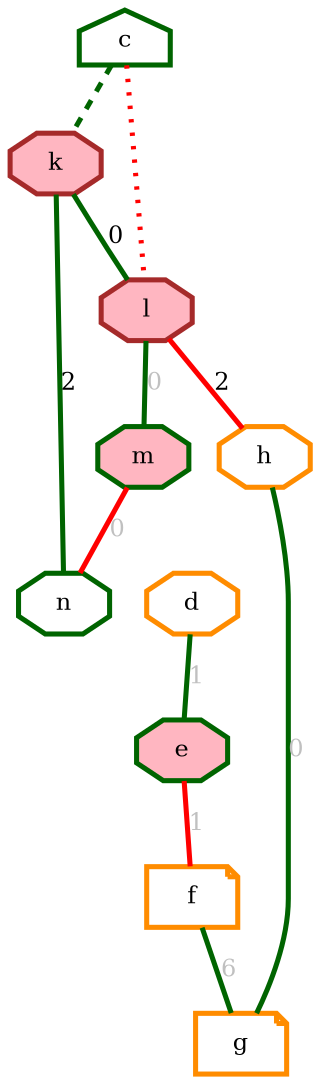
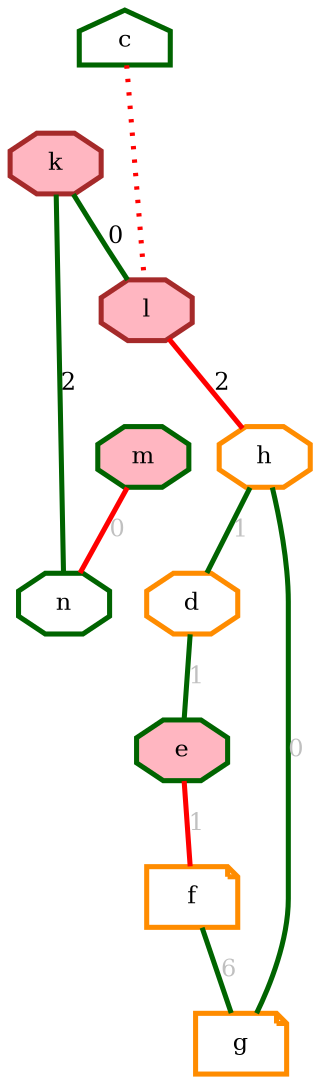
(92, 99) -> none
(145, 384) -> none
none -> (228, 530)
